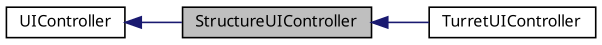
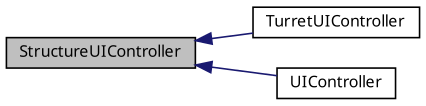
(162, 22) -> (244, 71)
